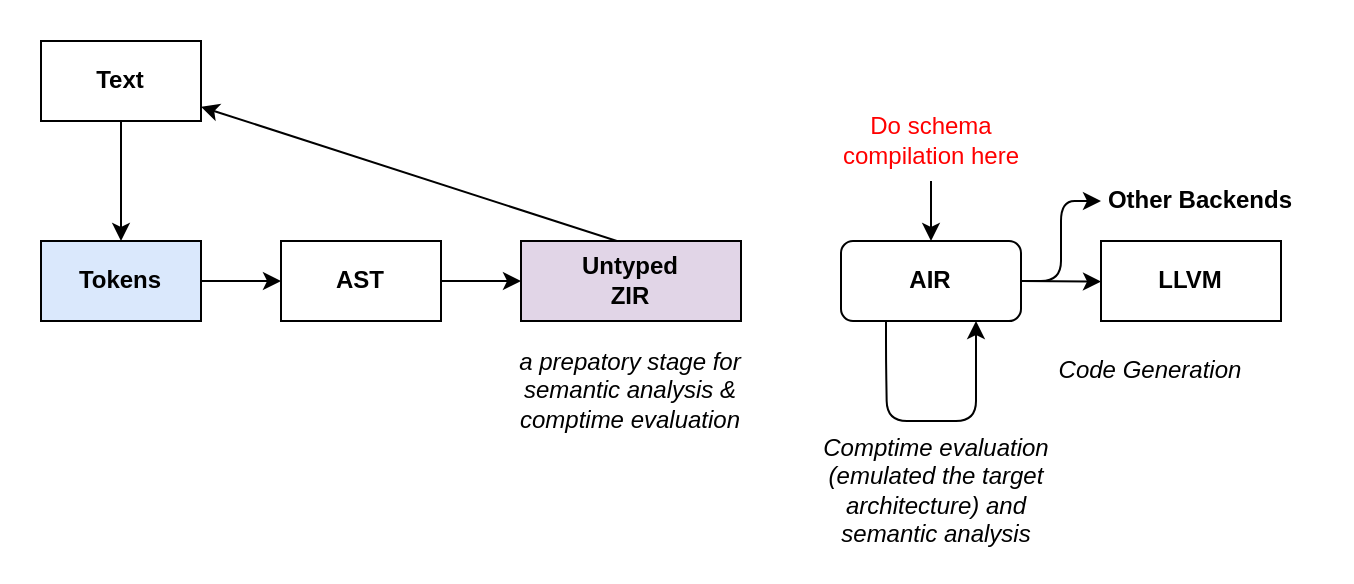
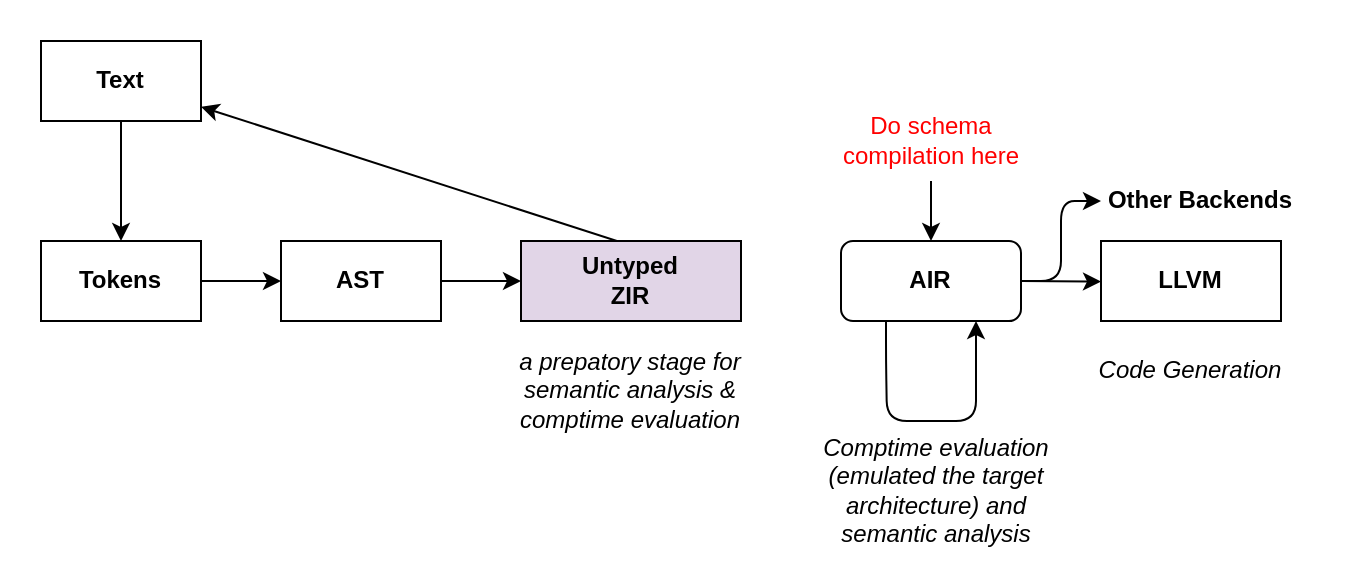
(121, 281) -> (121, 281)
(1151, 371) -> (1191, 371)
